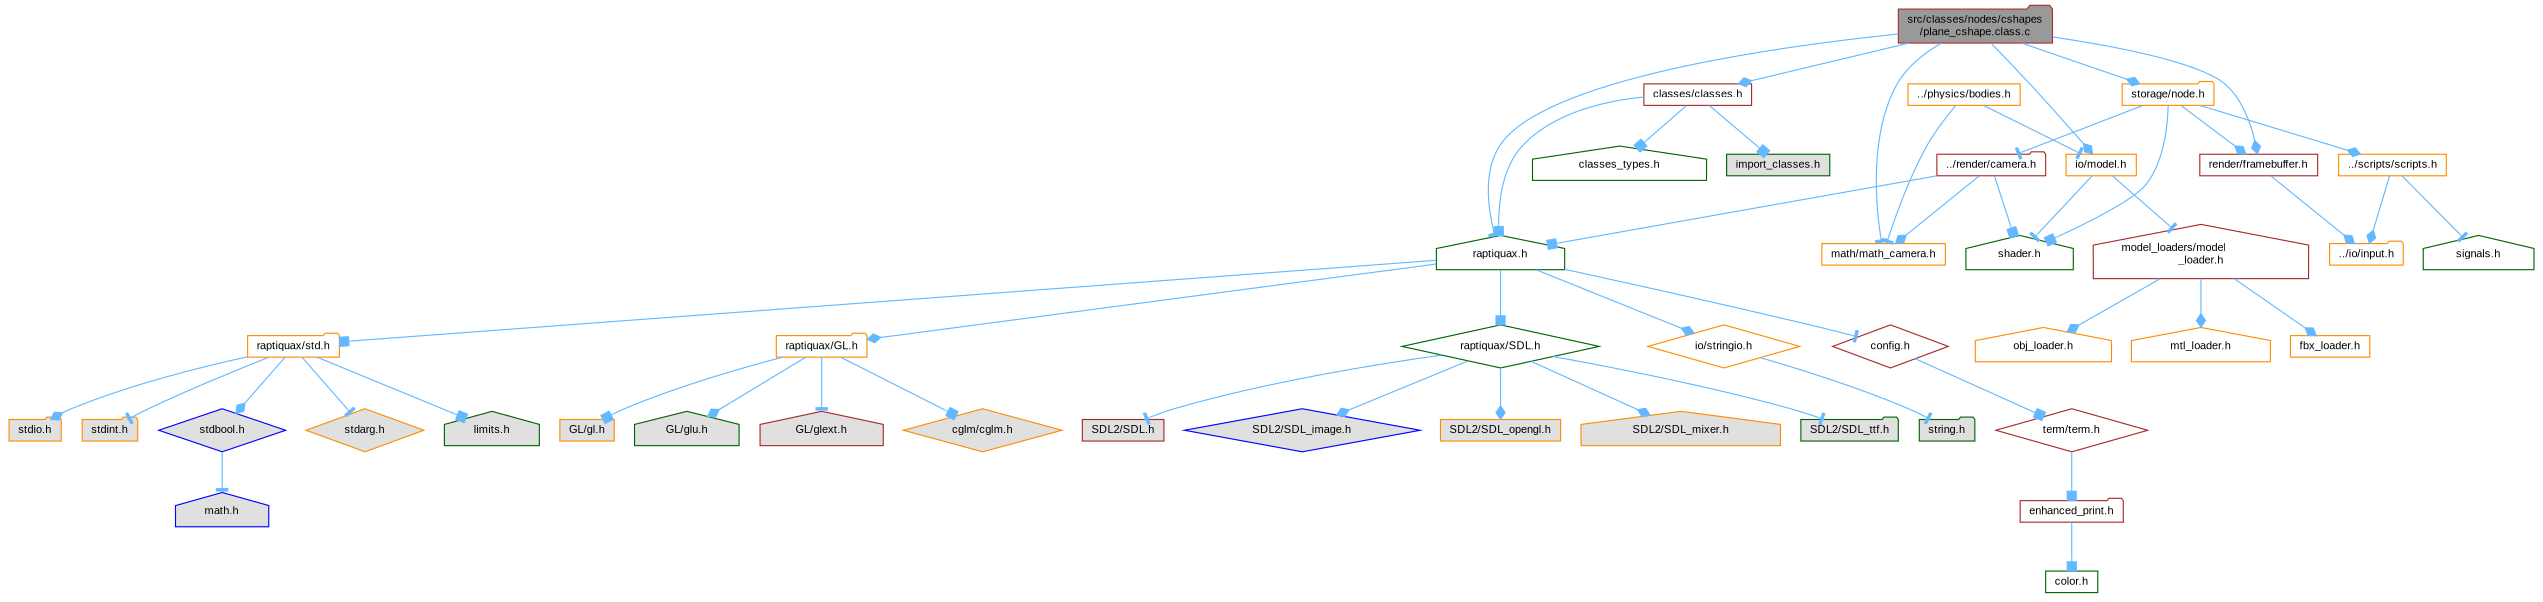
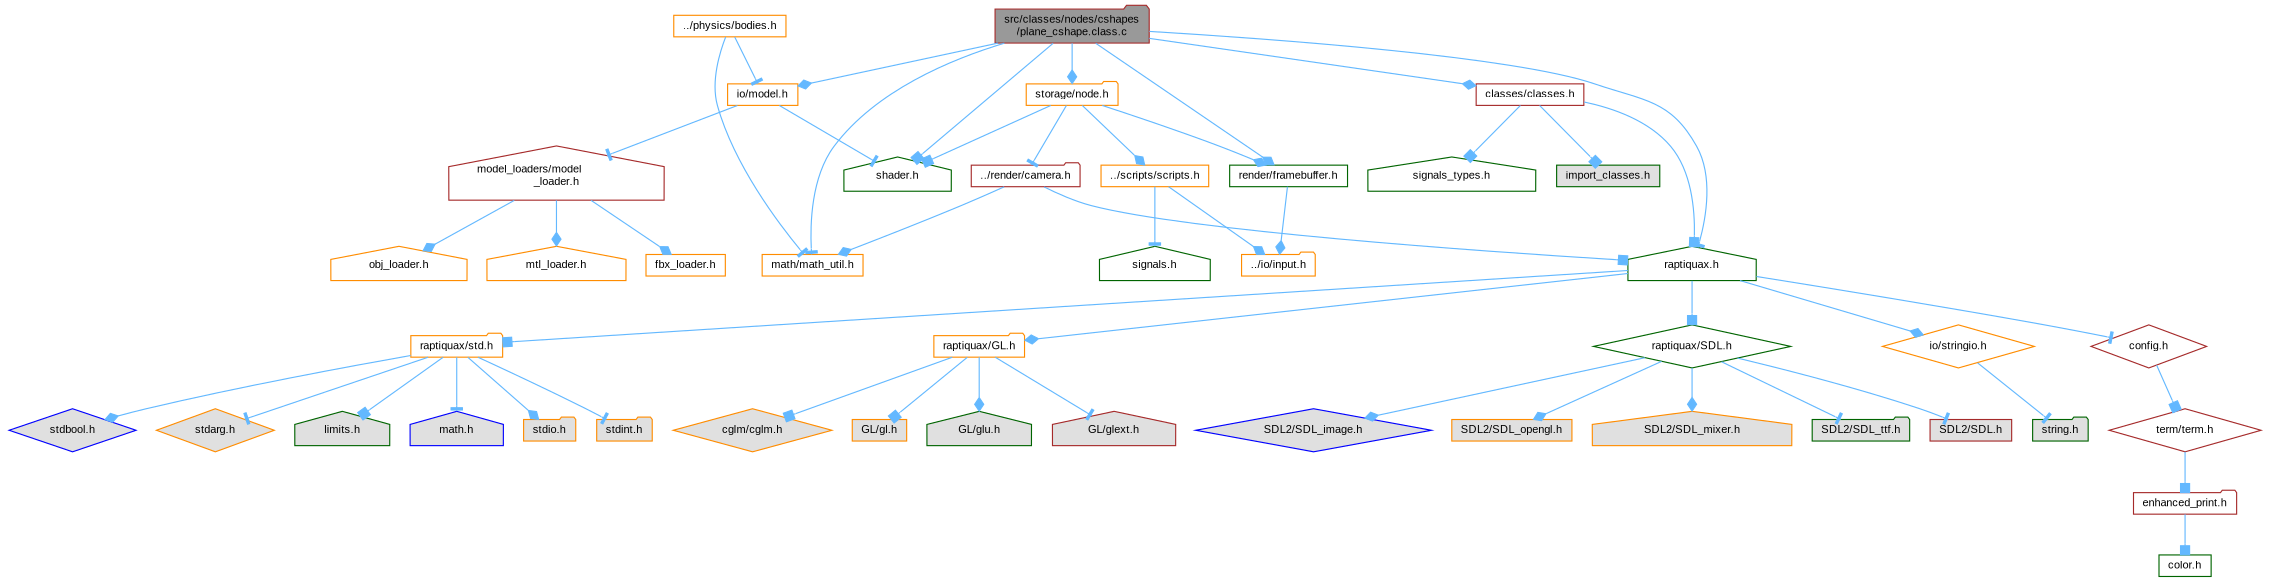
(1620, 165) -> (1452, 176)
(2259, 165) -> (1289, 176)
(2003, 201) -> (988, 98)
(1884, 254) -> (813, 265)
(222, 469) -> (457, 381)
